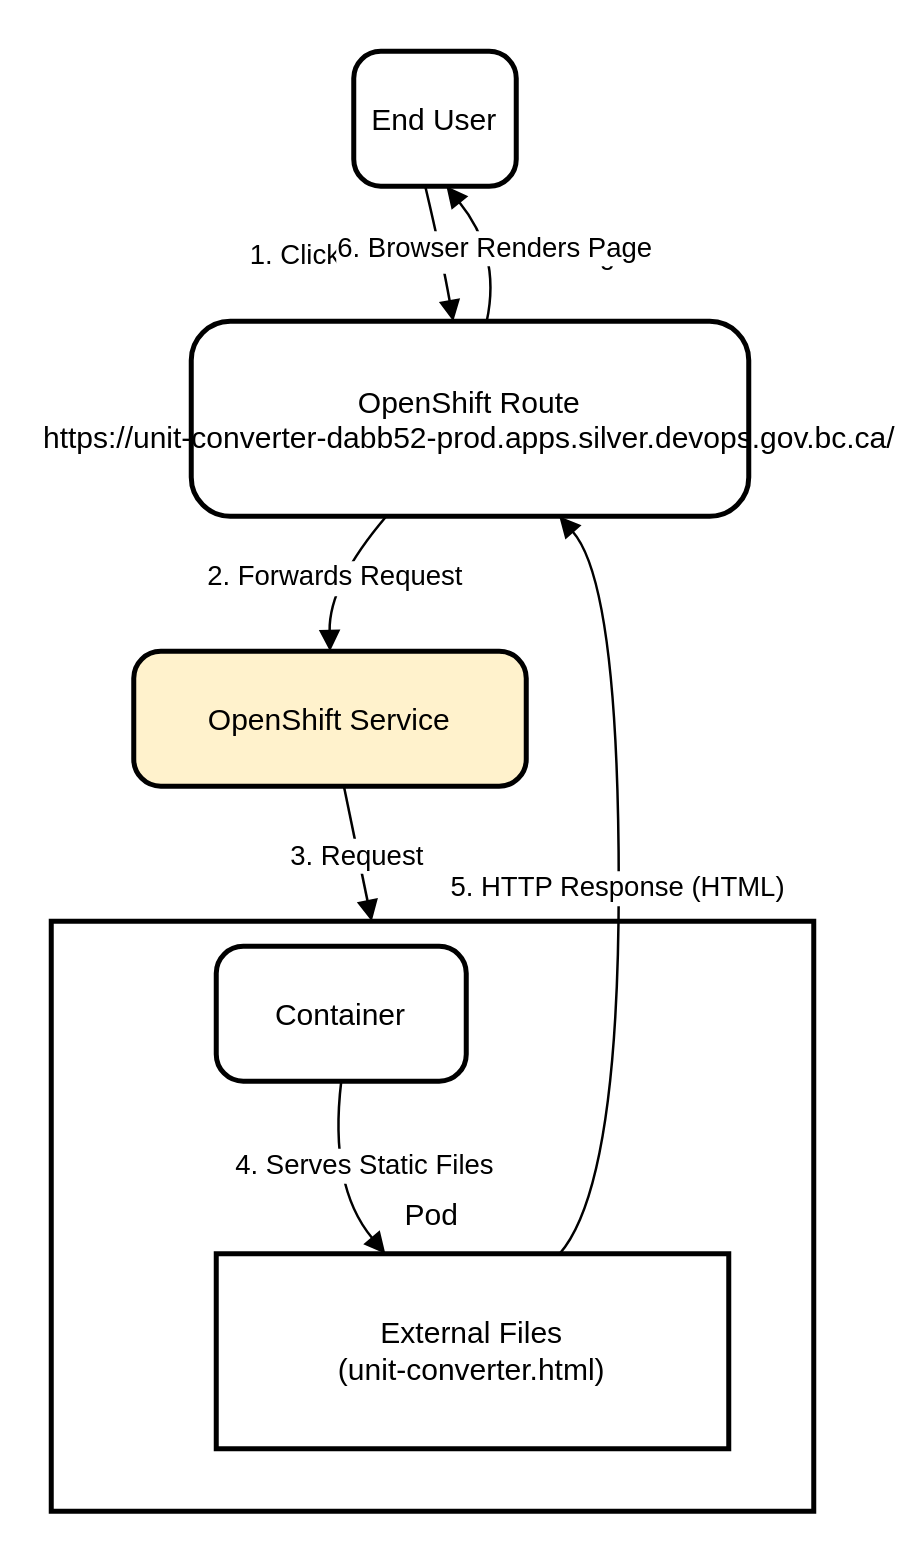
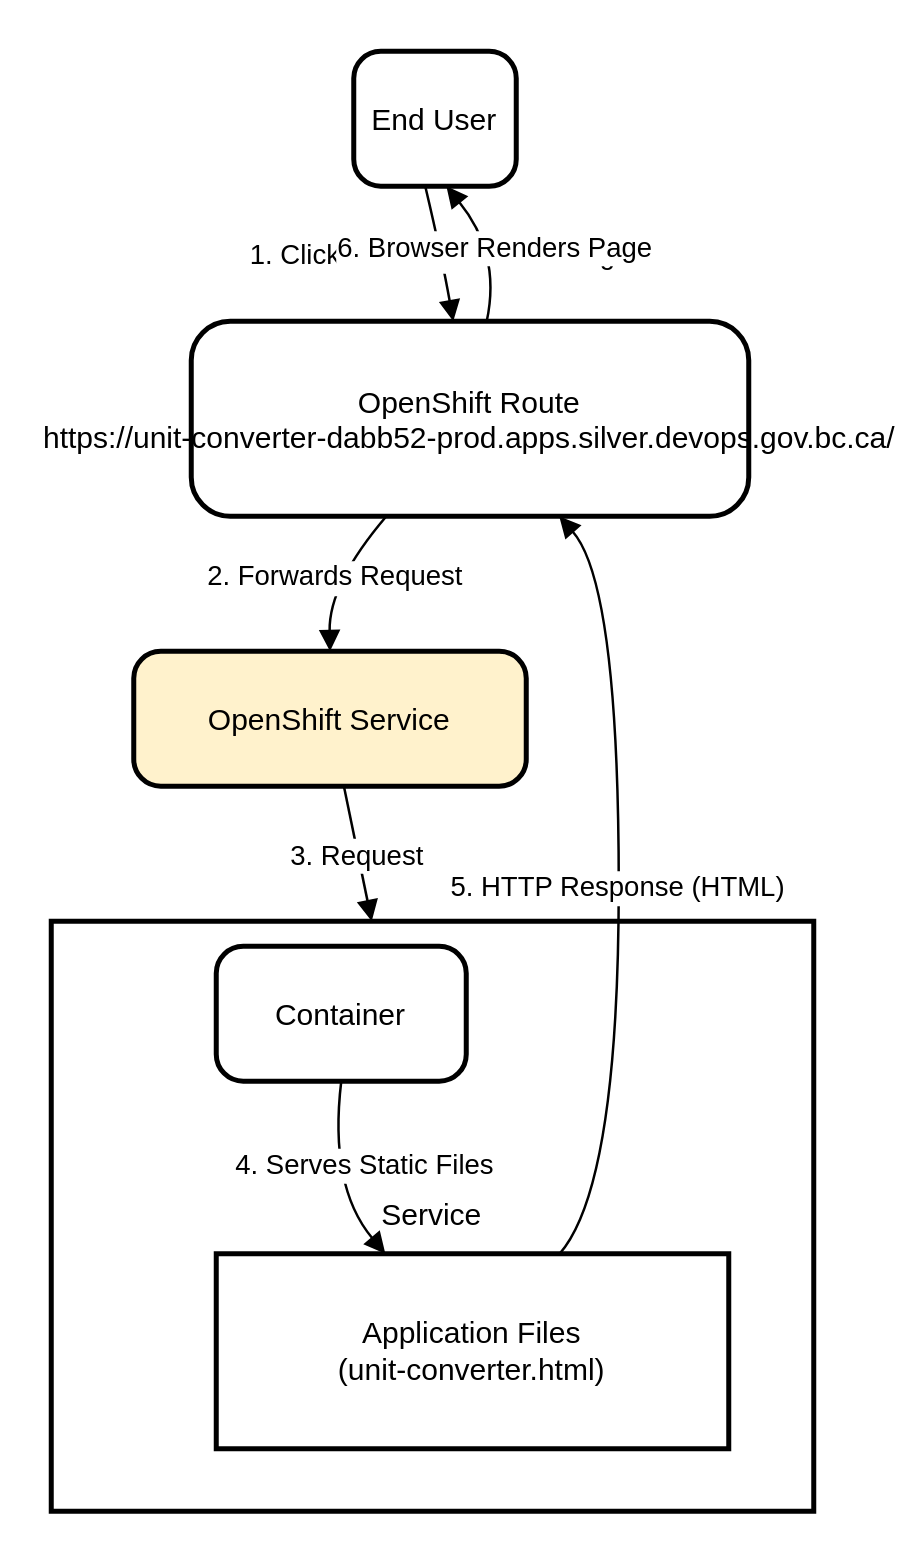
(433, 1216) -> (433, 1216)
(473, 1351) -> (473, 1351)
